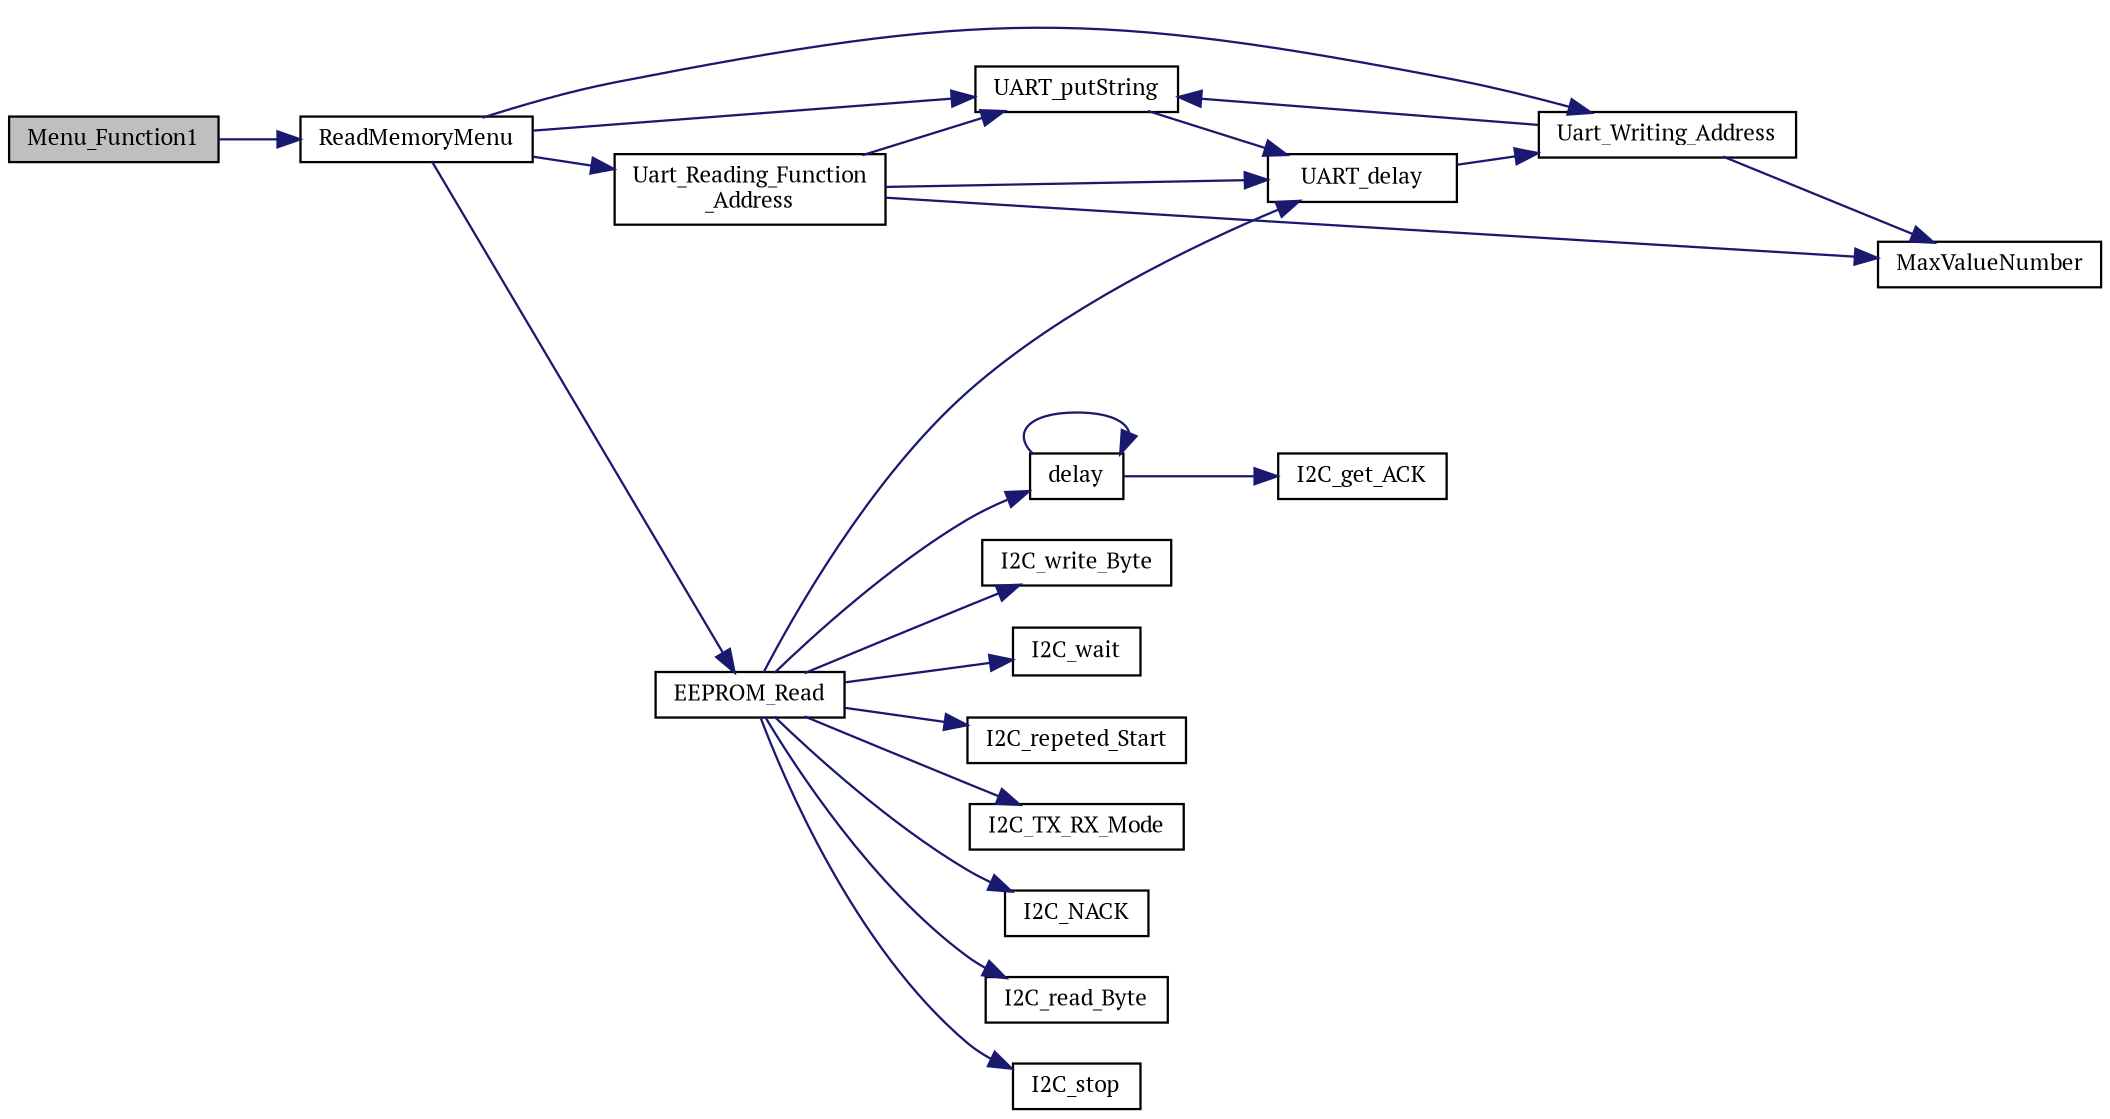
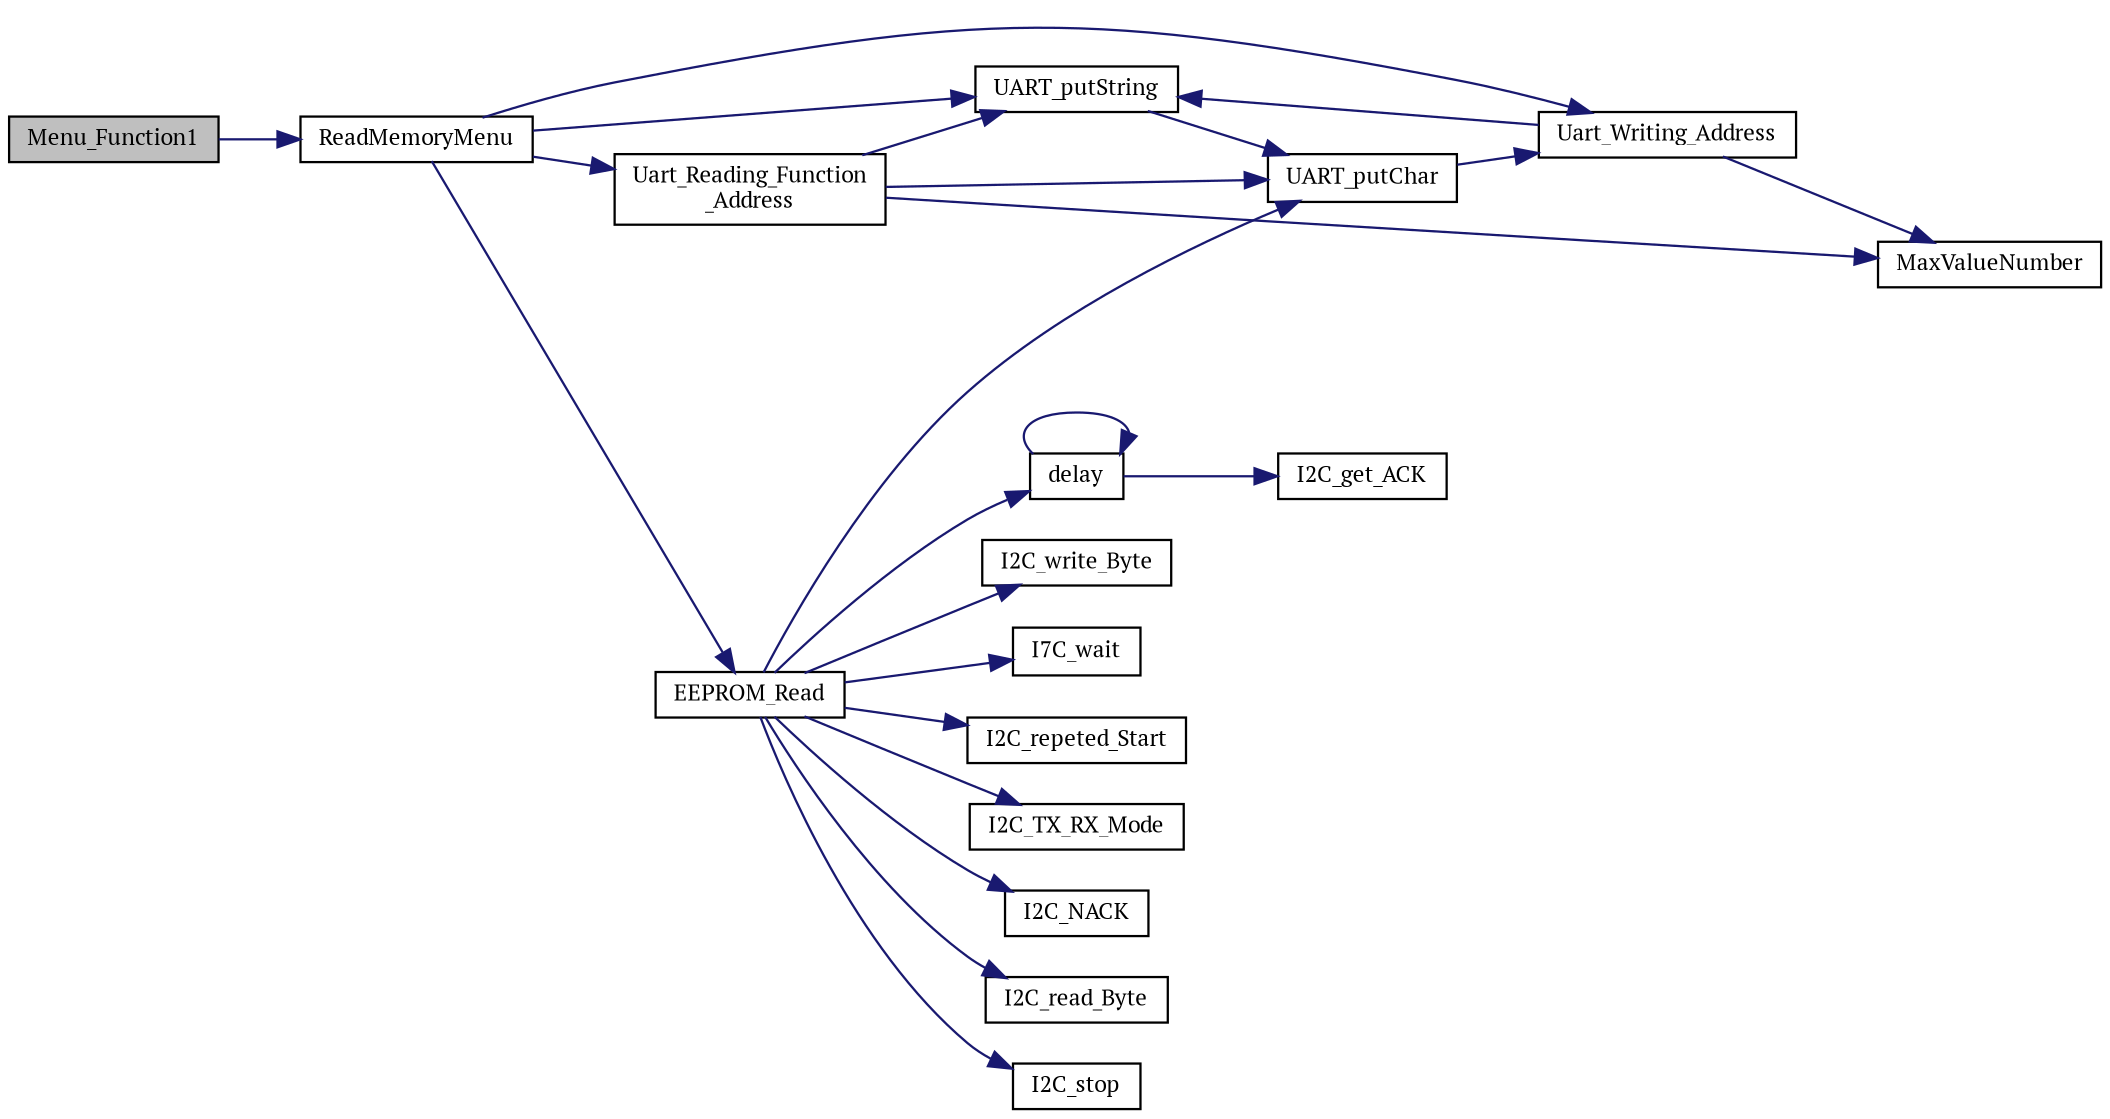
(1362, 178) -> (1362, 178)
(1077, 652) -> (1077, 652)
